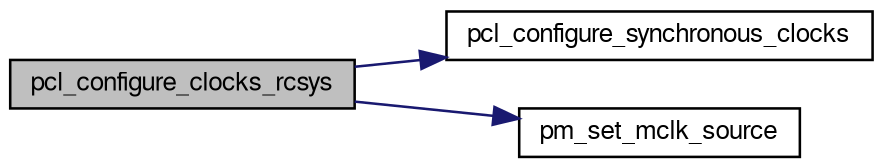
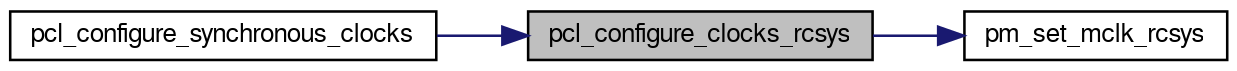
(387, 63) -> (469, 36)
(660, 133) -> (1096, 36)
